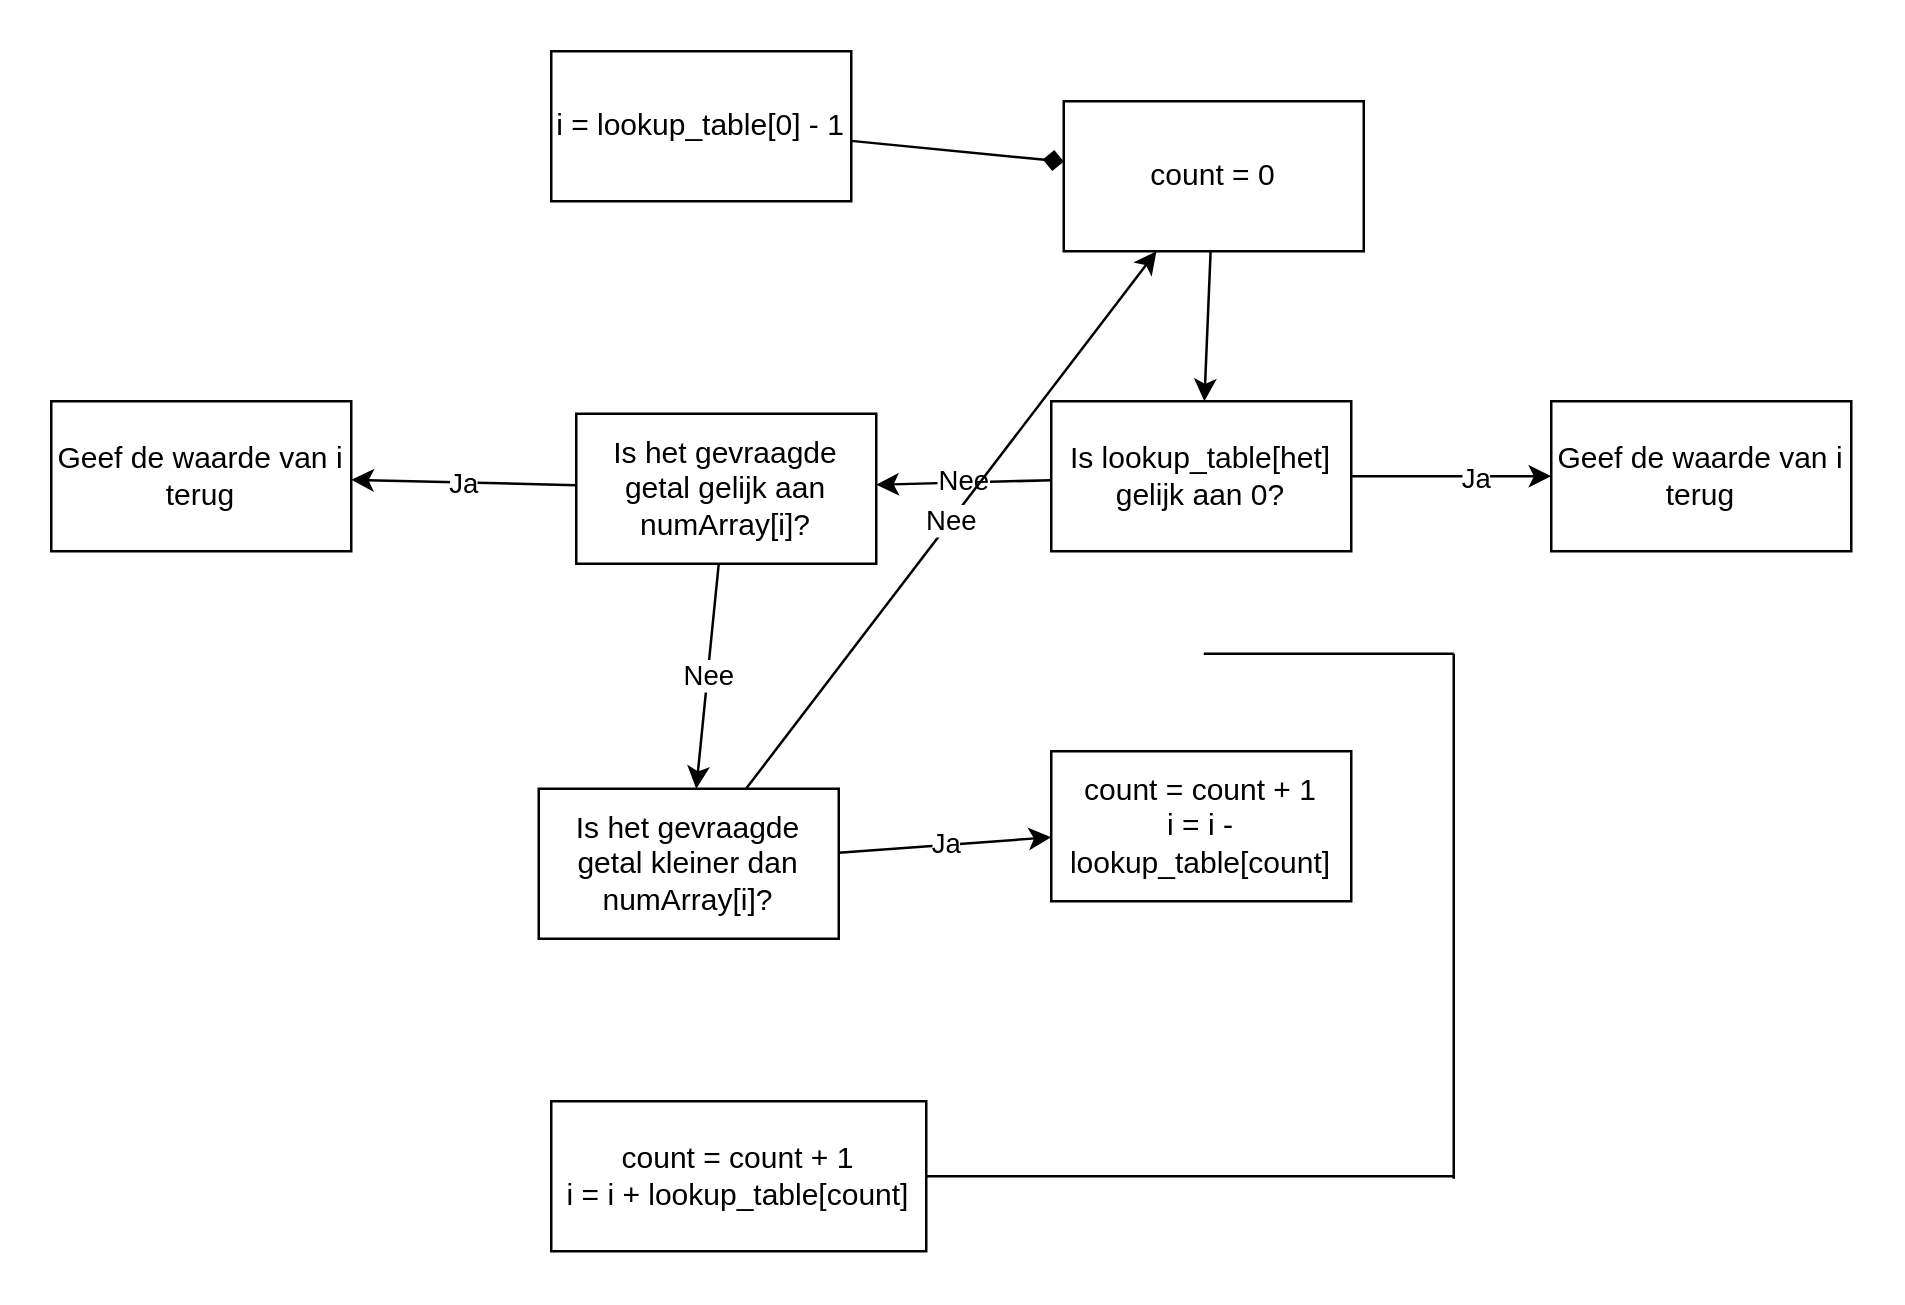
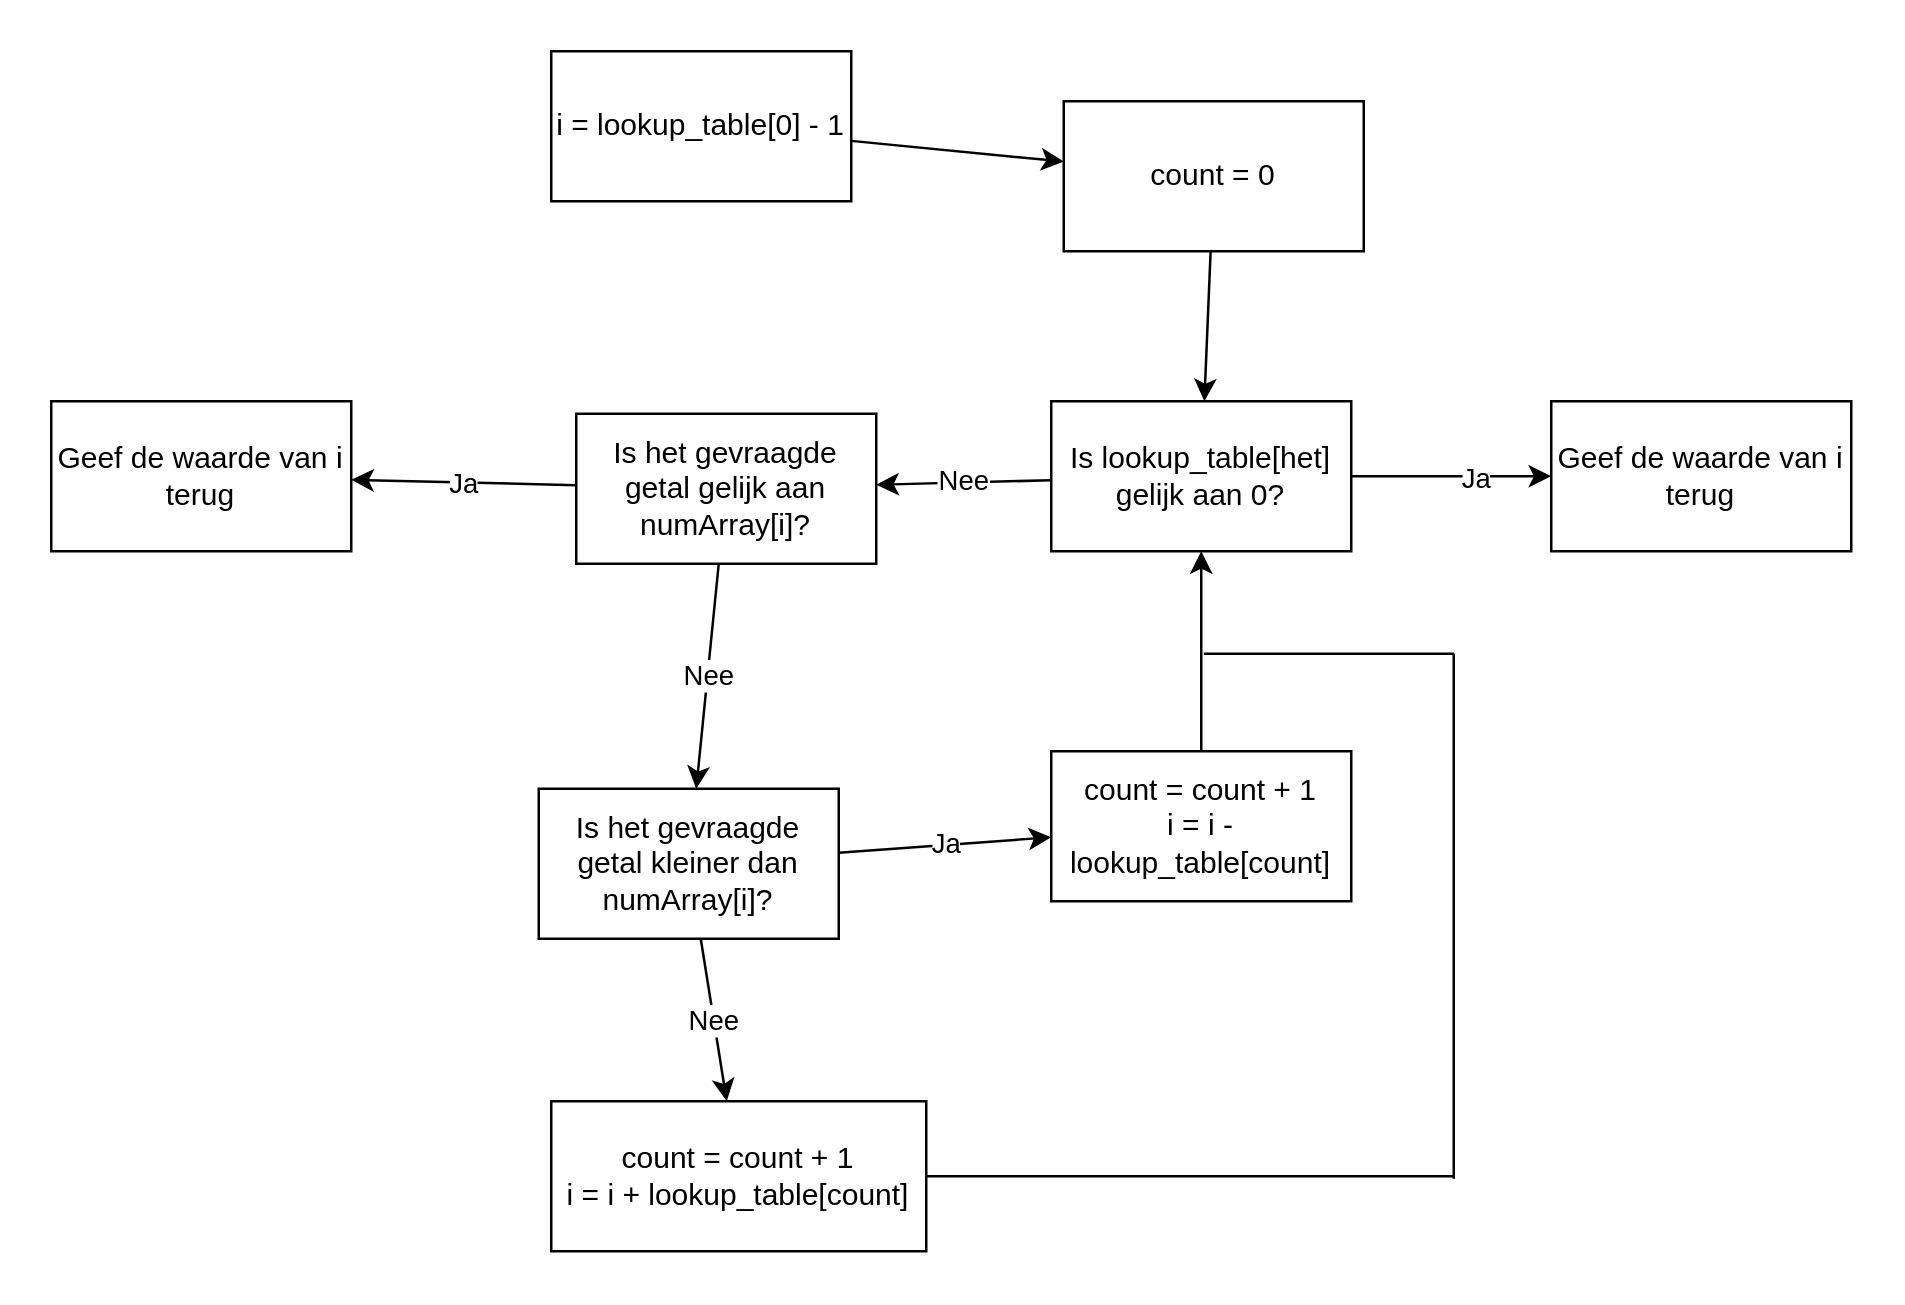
(1043, 160) -> (1044, 160)
(852, 650) -> (713, 1013)
none -> (1201, 659)
